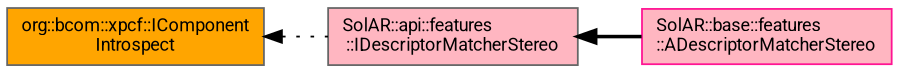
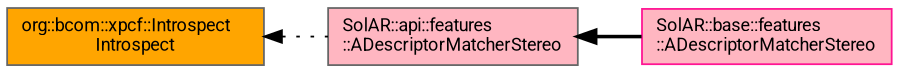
(136, 37) -> (136, 37)
(453, 37) -> (453, 37)
